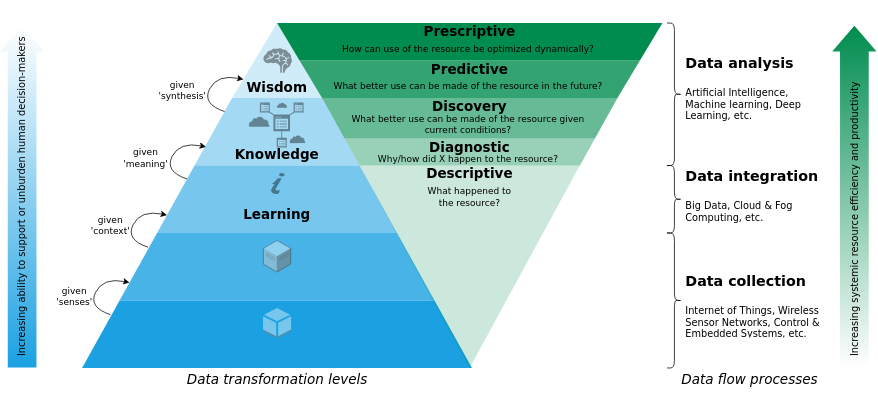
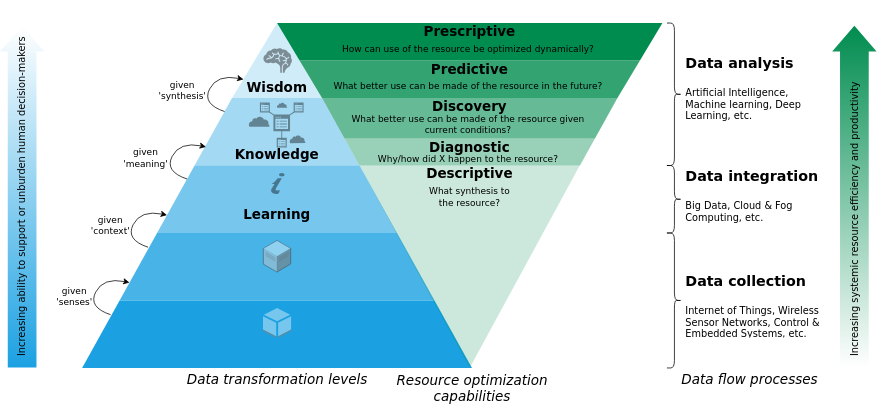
(470, 197) -> (470, 197)
none -> (473, 388)
